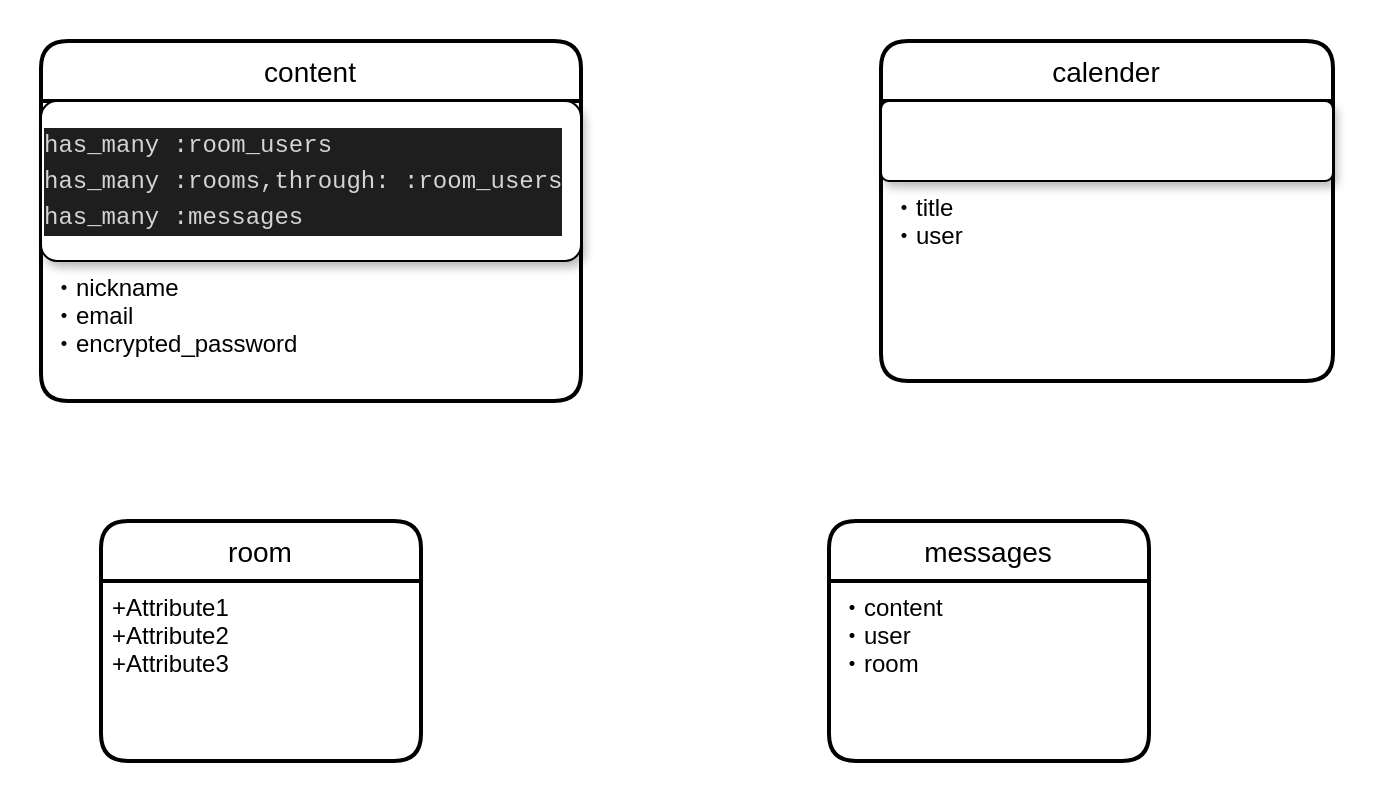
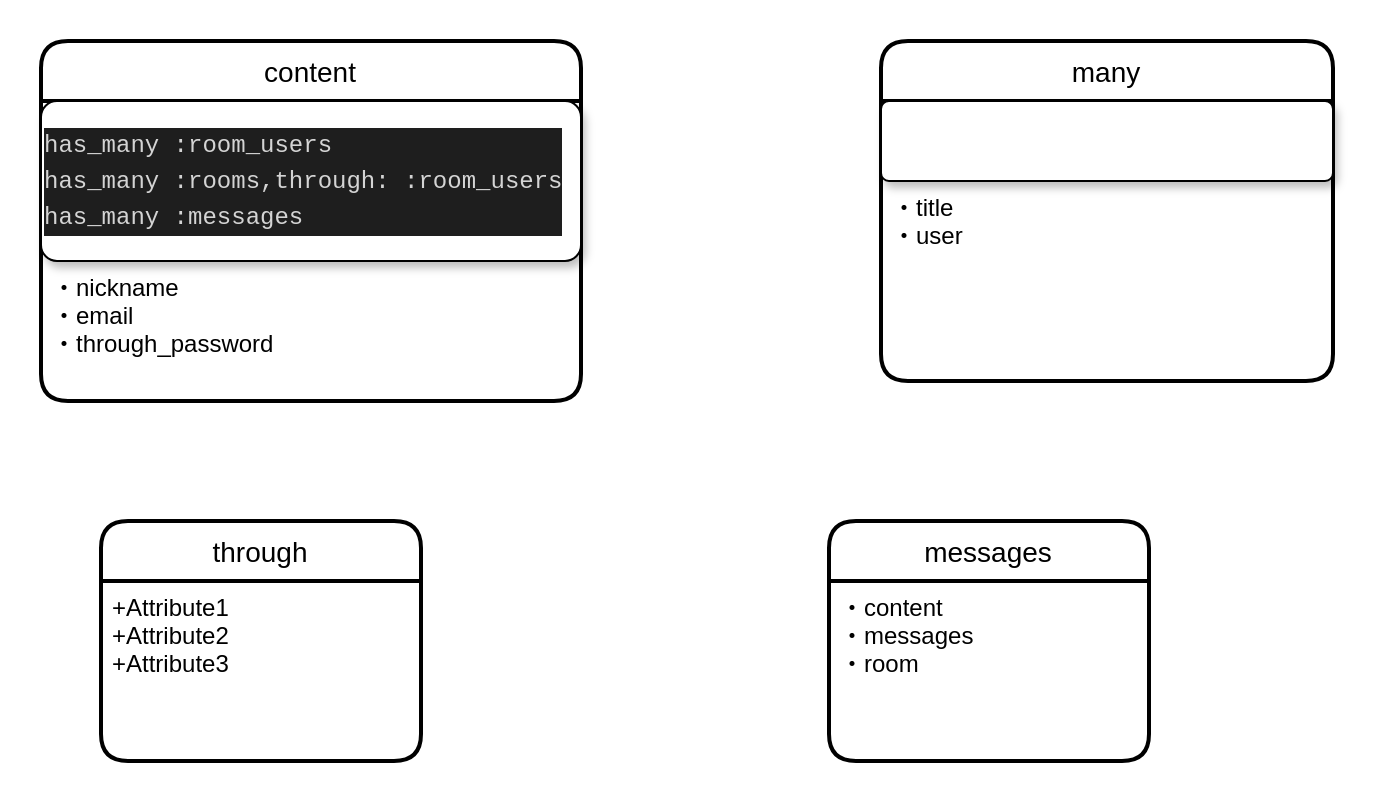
(1106, 73) -> (1106, 73)
(115, 288) -> (115, 288)
(260, 553) -> (260, 553)
(899, 608) -> (899, 608)
